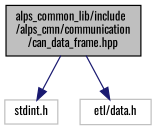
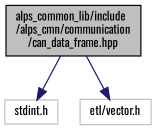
(116, 112) -> (116, 112)
